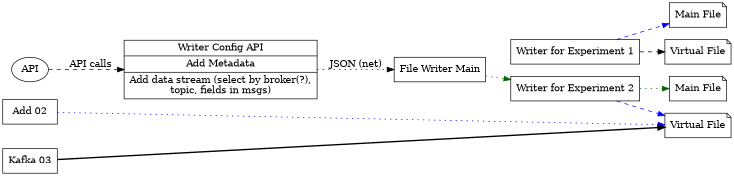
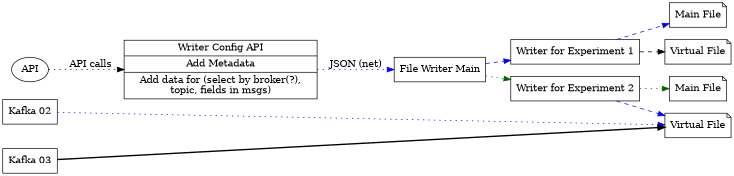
none -> (495, 62)
(83, 70) -> (83, 70)
(352, 70) -> (352, 70)
(221, 80) -> (221, 80)
(30, 112) -> (30, 112)
